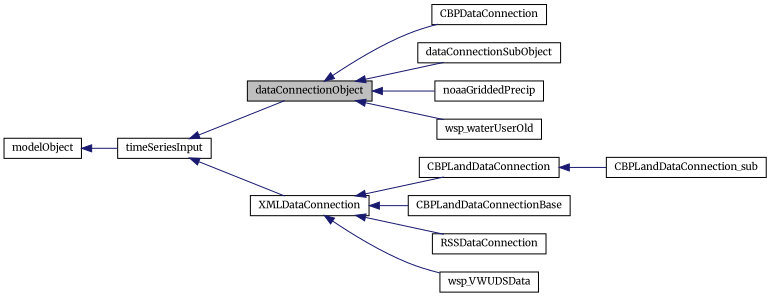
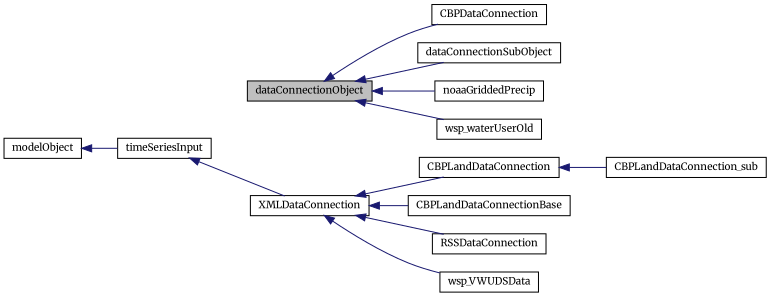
(242, 118) -> none
